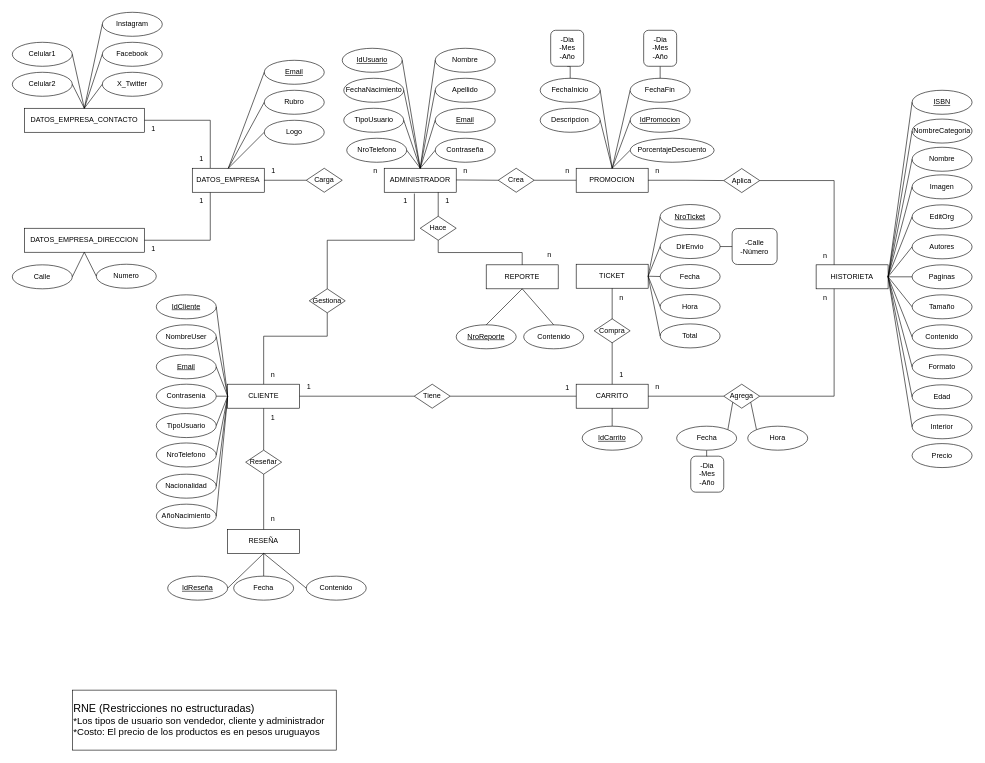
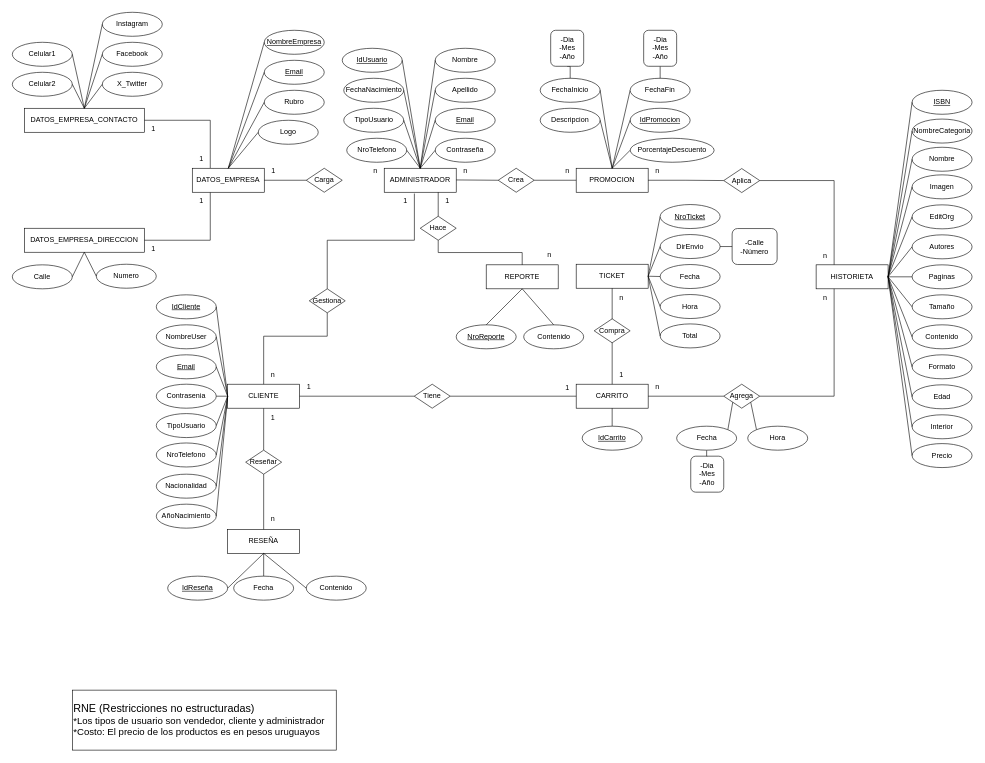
none -> (294, 42)
none -> (249, 95)
(294, 132) -> (288, 132)
none -> (903, 389)
